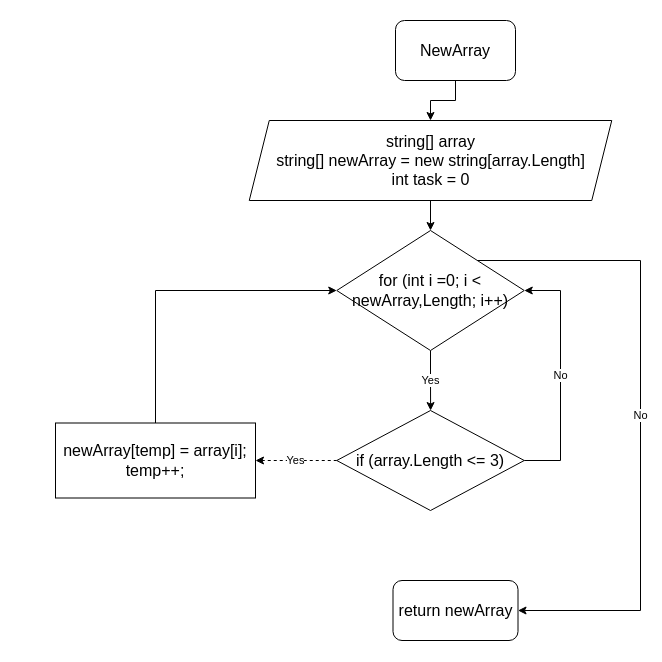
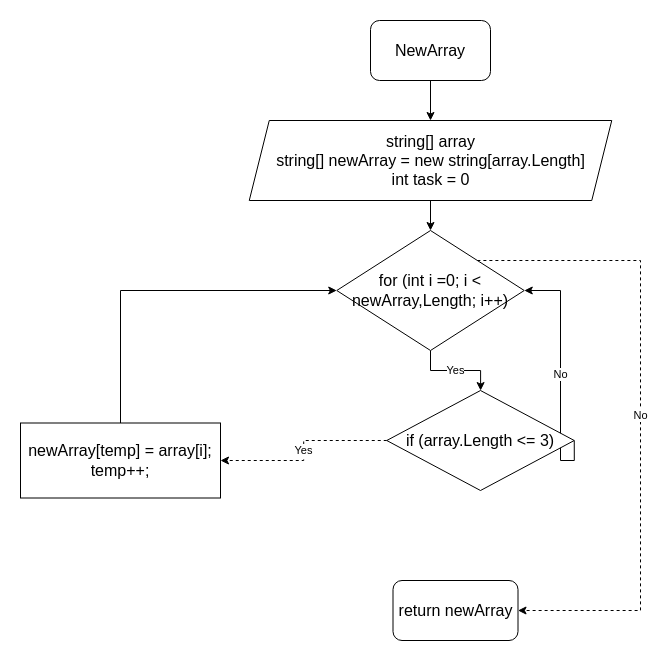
(456, 51) -> (431, 51)
(634, 261) -> (634, 261)
(156, 461) -> (121, 461)
(431, 461) -> (481, 441)
